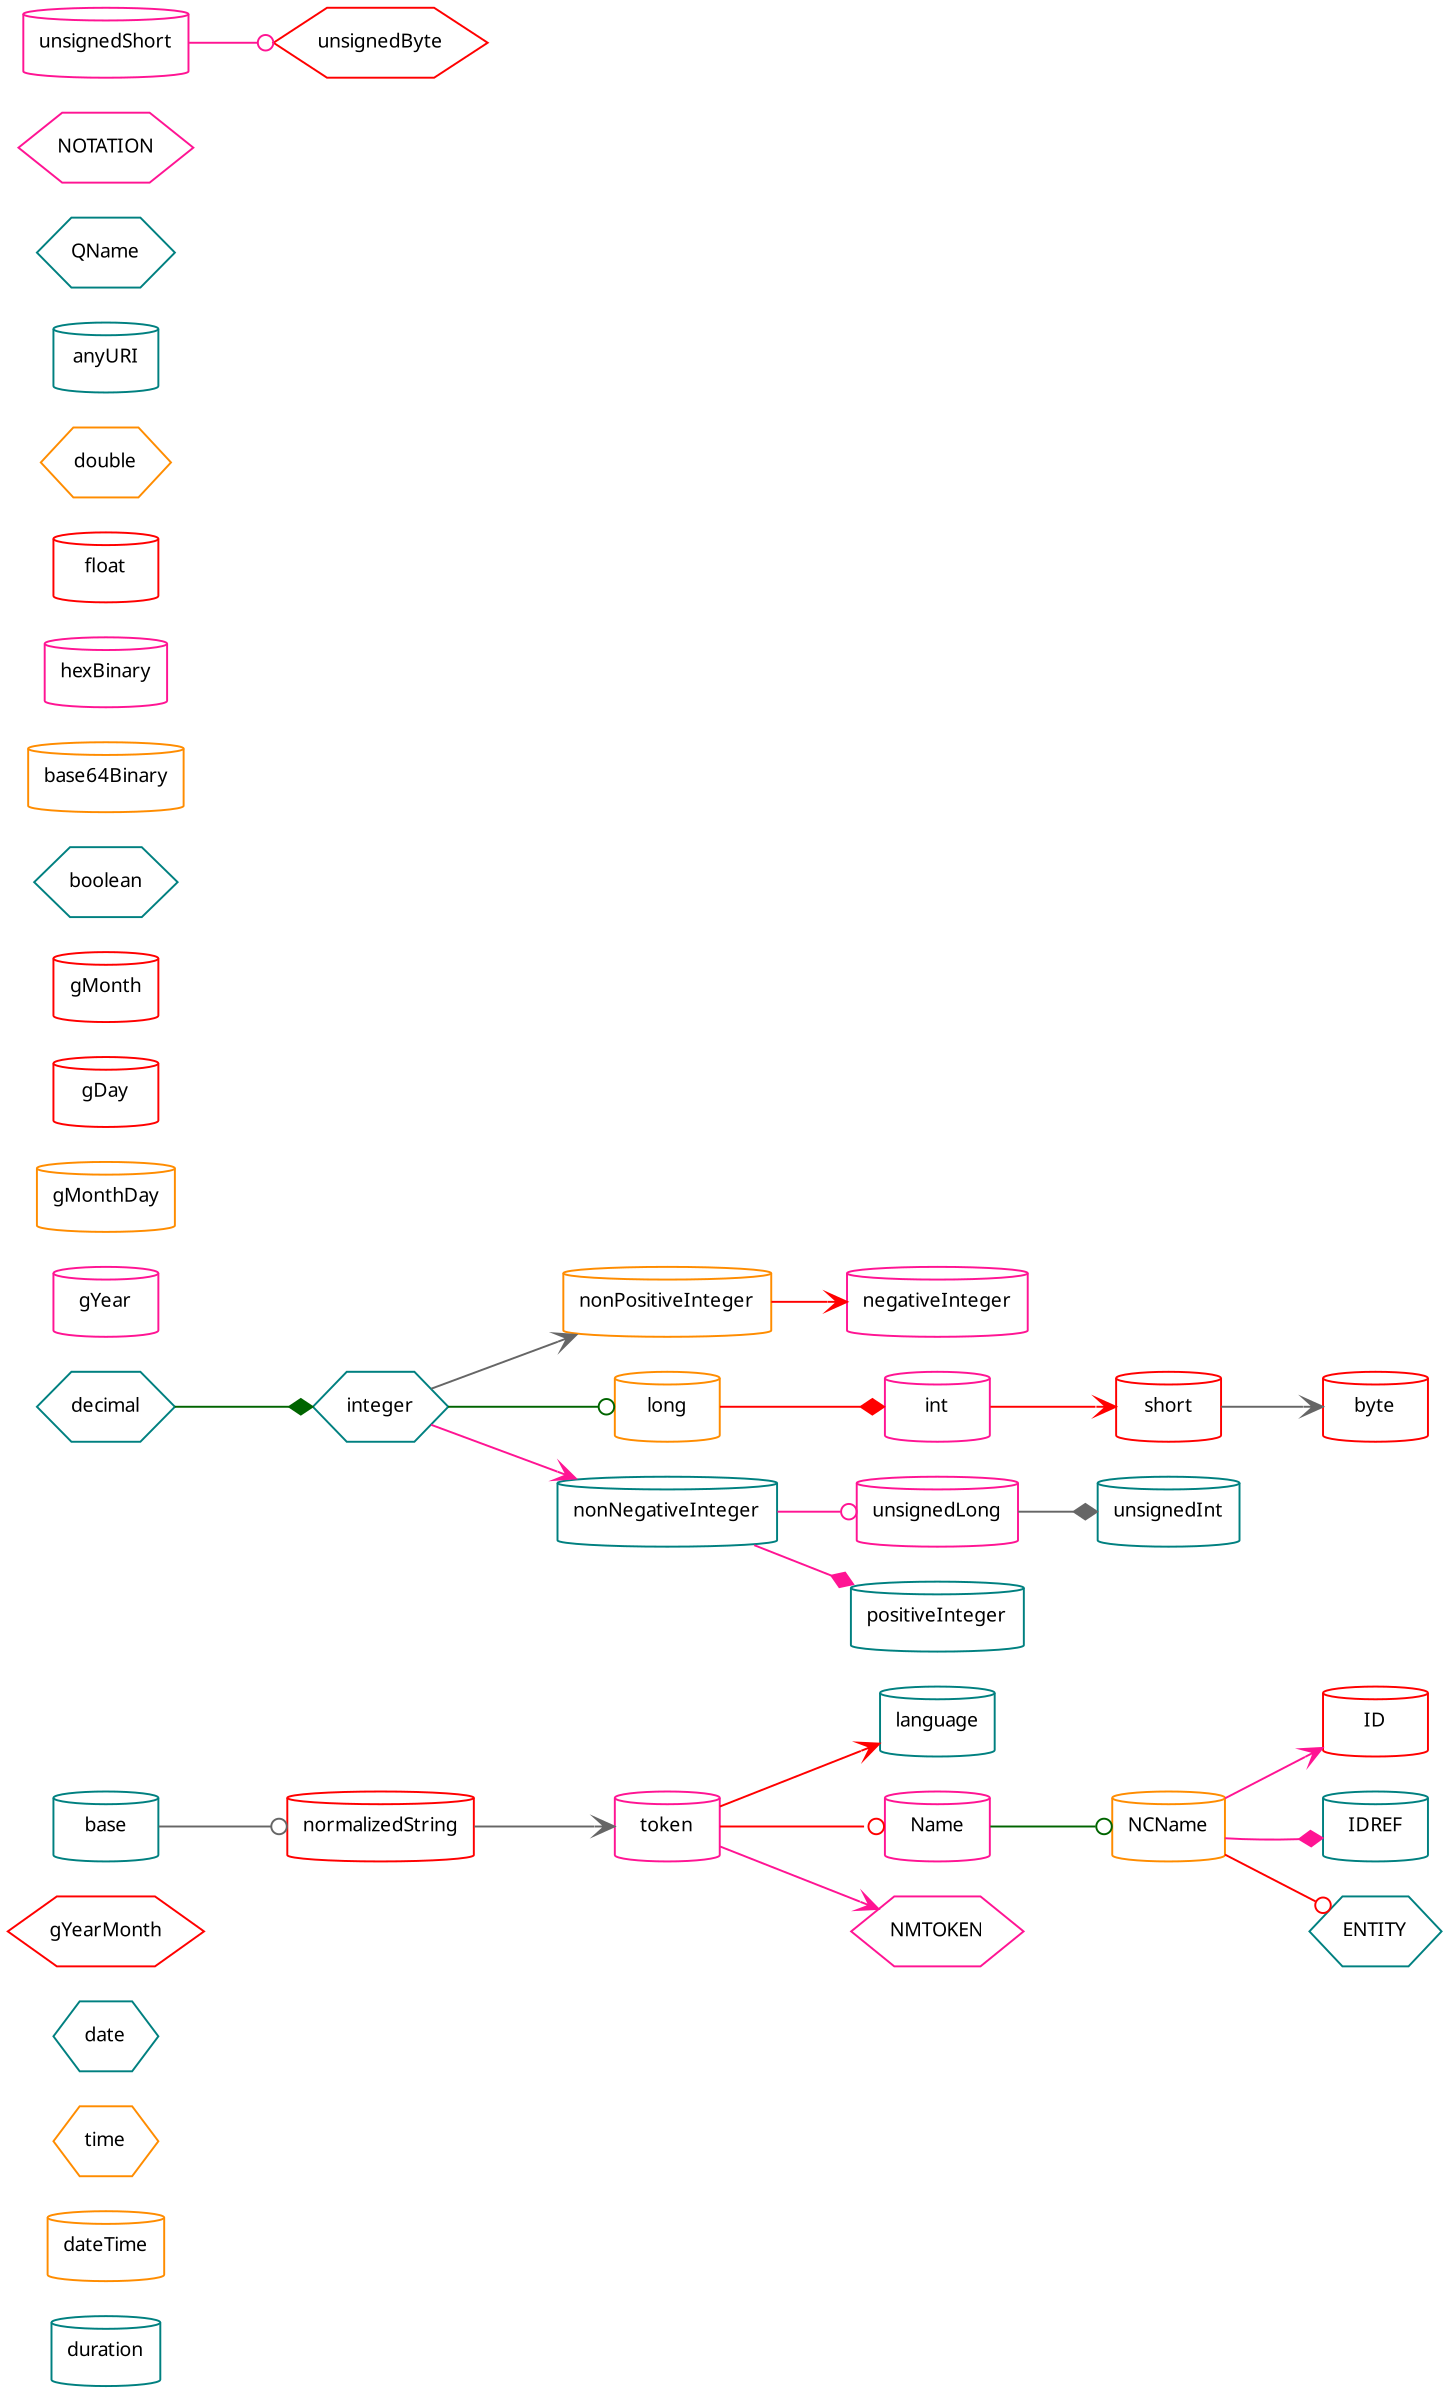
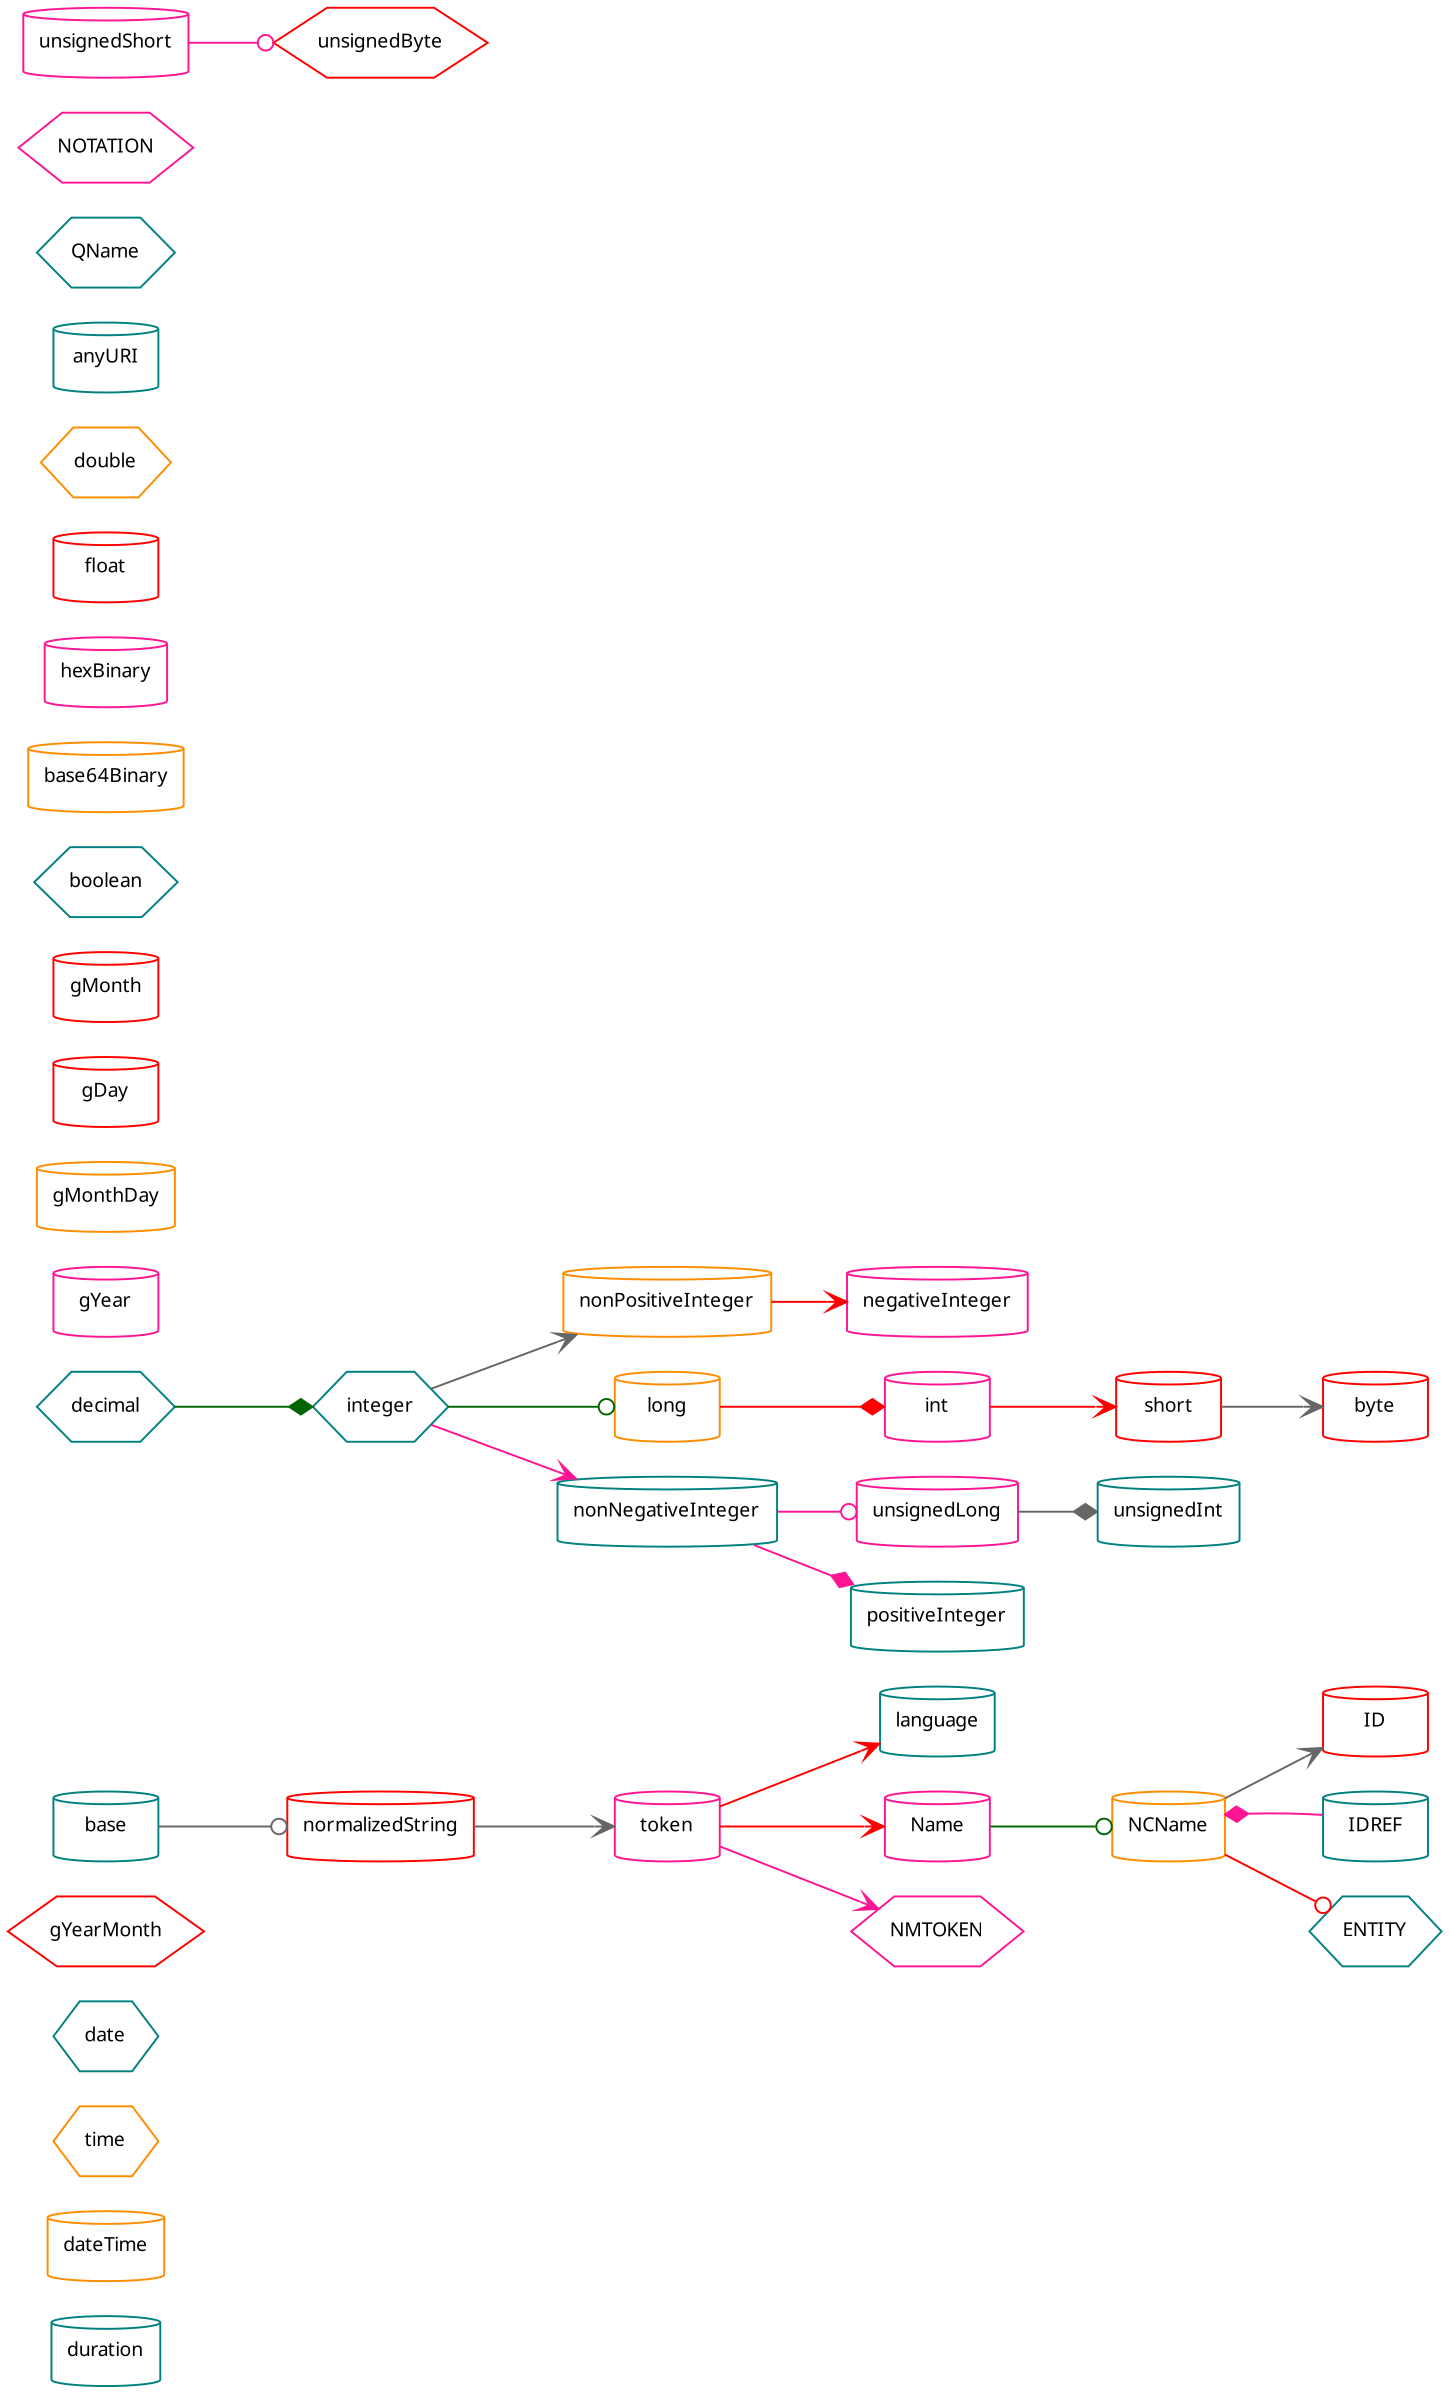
(1265, 1778) -> (1265, 1778)
(792, 1826) -> (792, 1826)
(1262, 1840) -> (1286, 1813)
